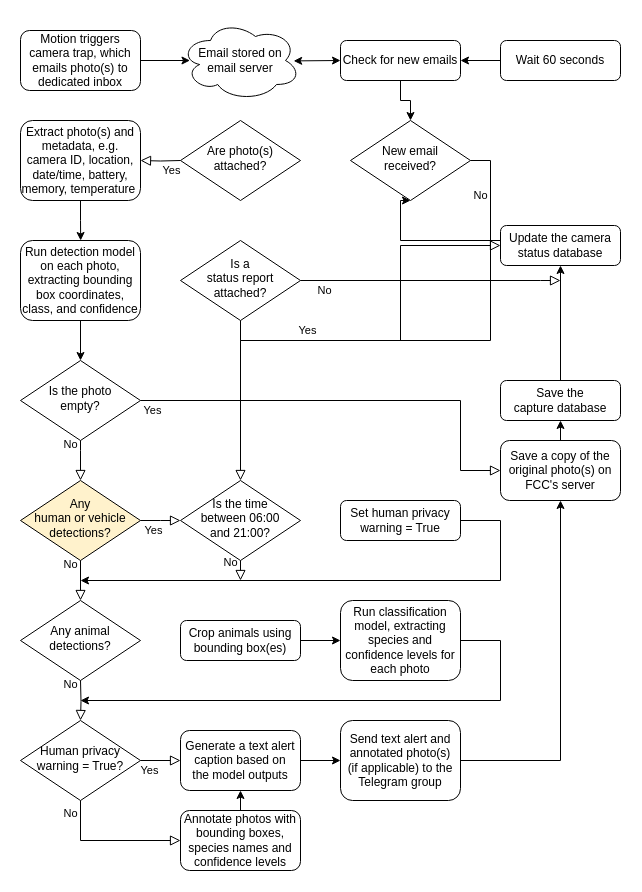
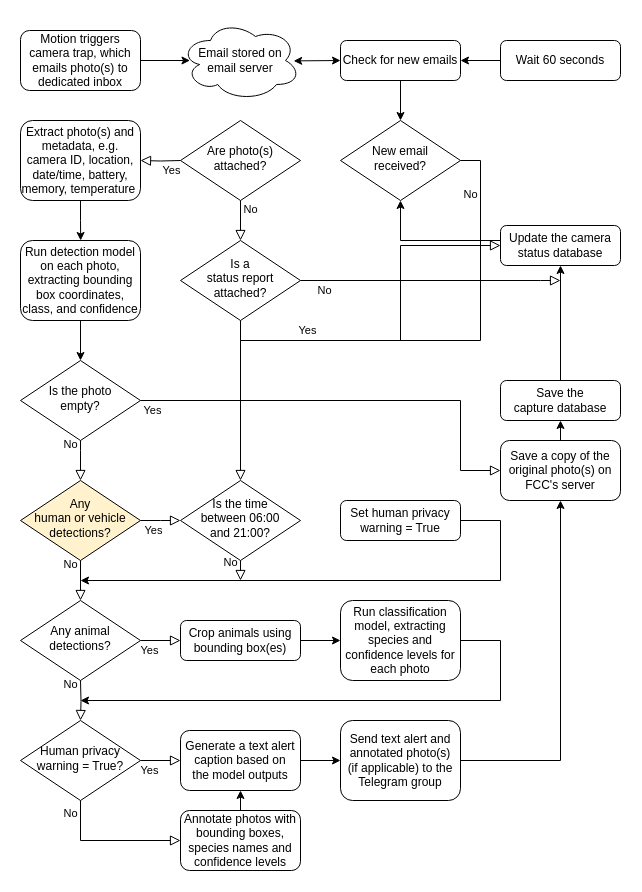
(411, 161) -> (401, 161)
none -> (241, 215)
none -> (155, 641)
